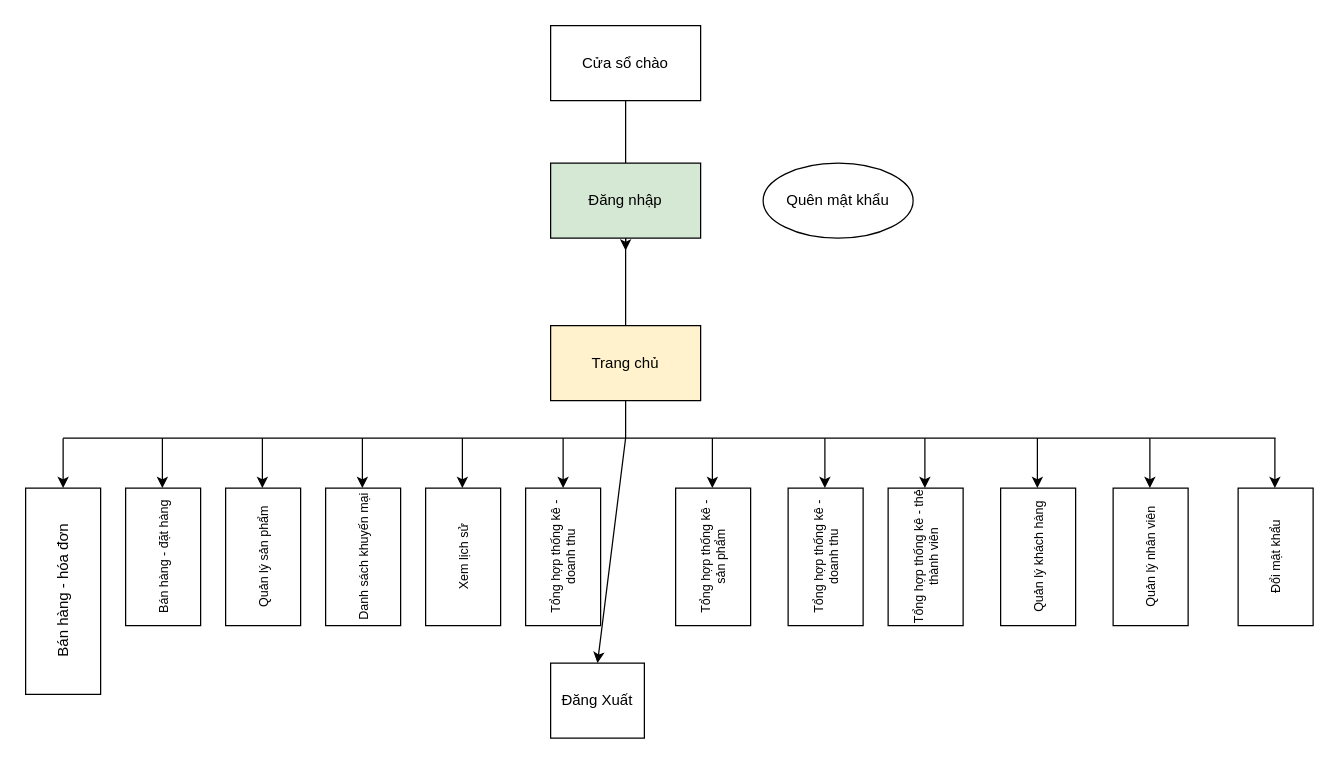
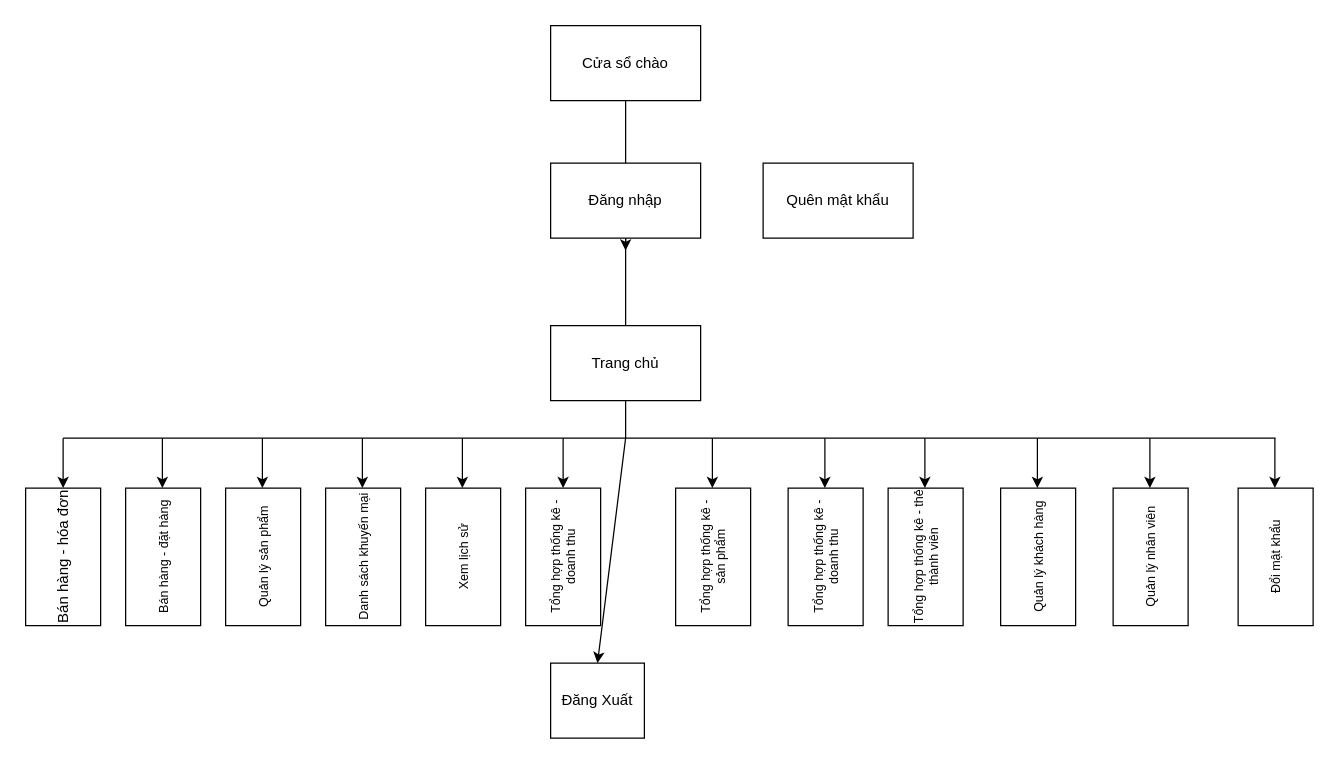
(626, 201) -> (626, 201)
(838, 201) -> (838, 201)
(626, 363) -> (626, 363)
(63, 591) -> (63, 557)
